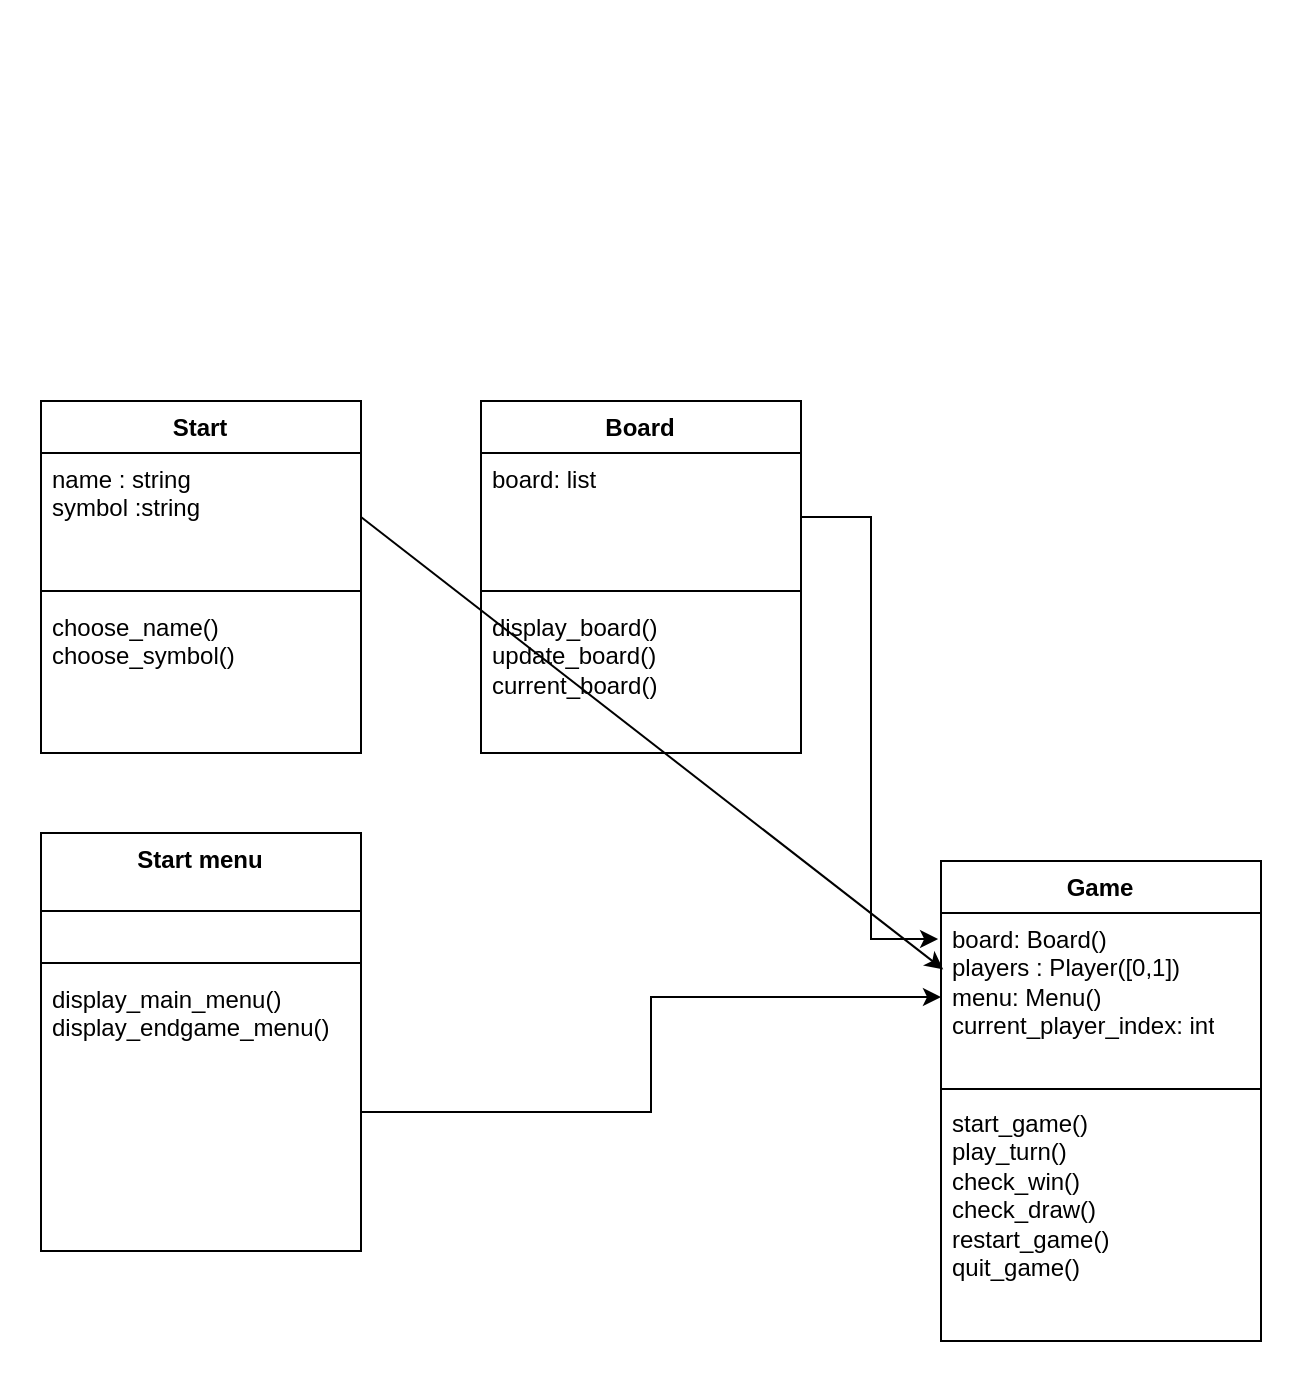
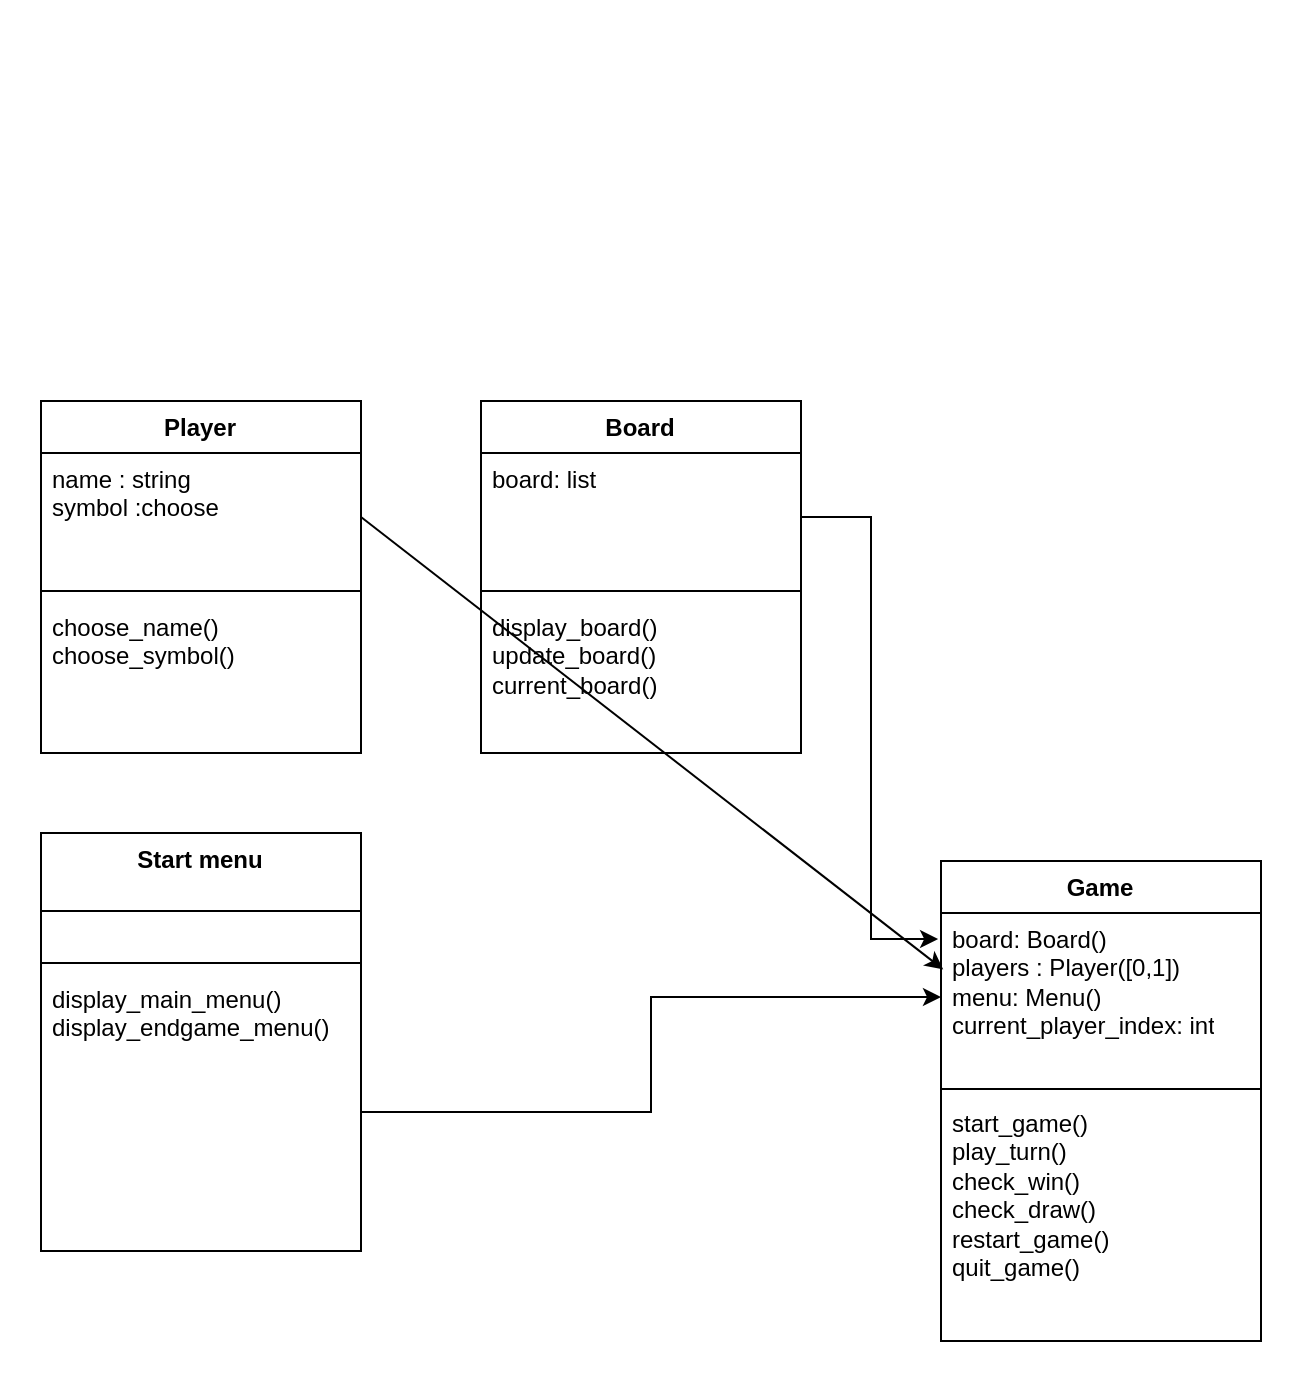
(201, 429) -> (201, 429)
(135, 496) -> (138, 496)
